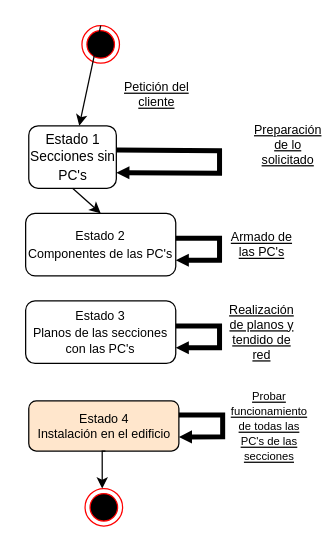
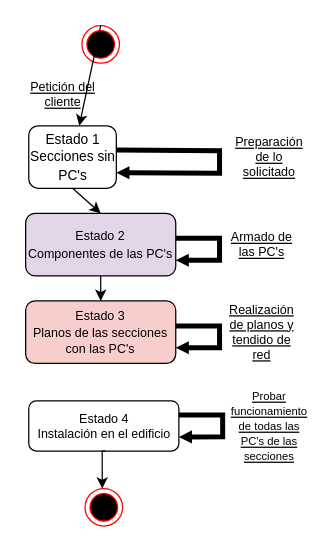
(157, 94) -> (63, 94)
(288, 144) -> (269, 157)
(101, 244) -> (101, 244)
none -> (101, 293)
(101, 332) -> (101, 332)
(104, 426) -> (104, 426)
